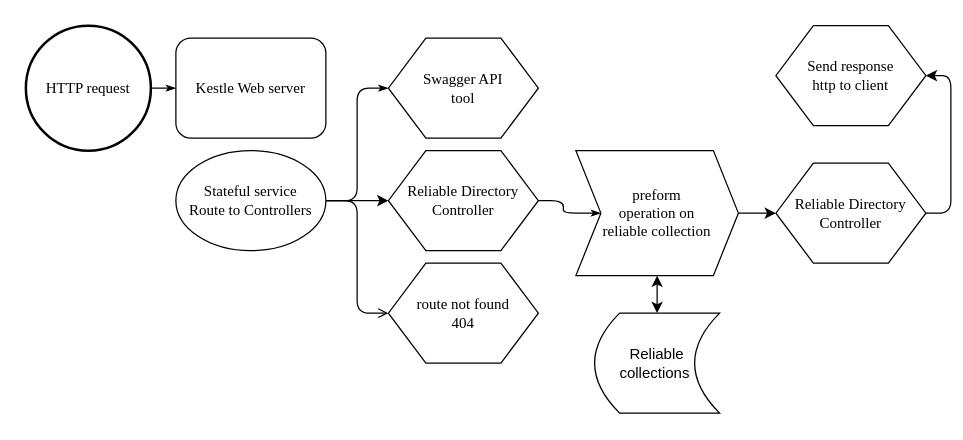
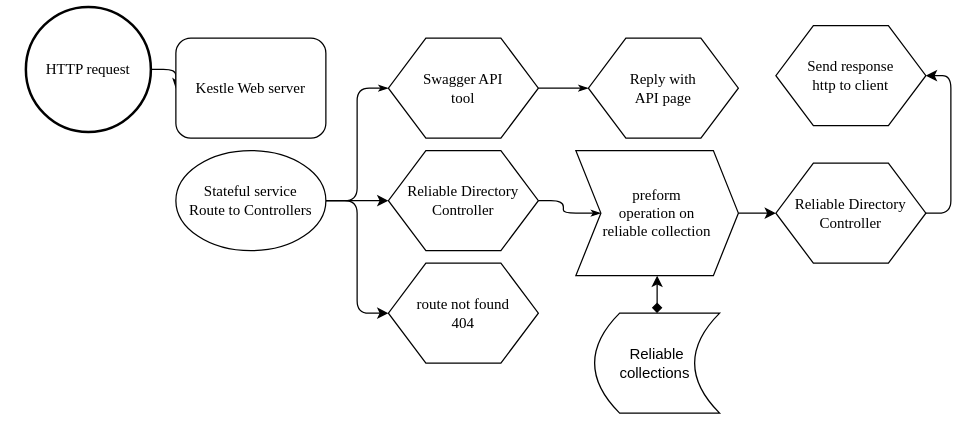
(88, 88) -> (88, 69)
none -> (560, 88)
none -> (663, 88)
(657, 303) -> (657, 302)
(380, 313) -> (378, 313)
